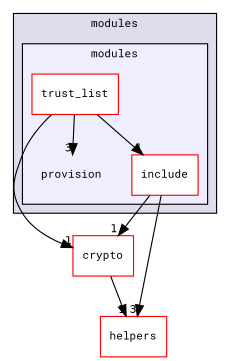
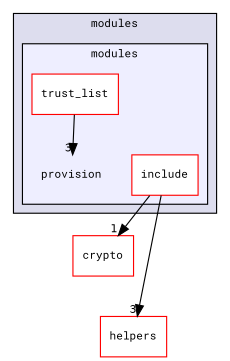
(116, 131) -> none
(29, 221) -> none
(116, 291) -> none
